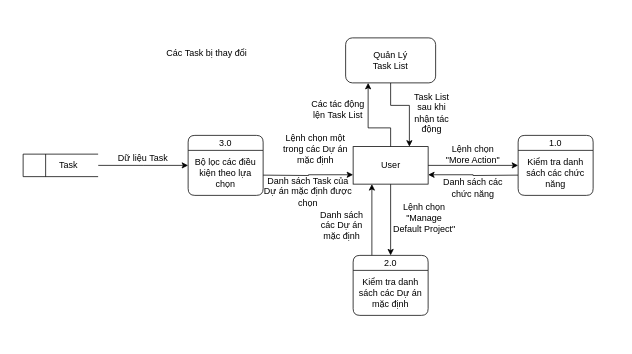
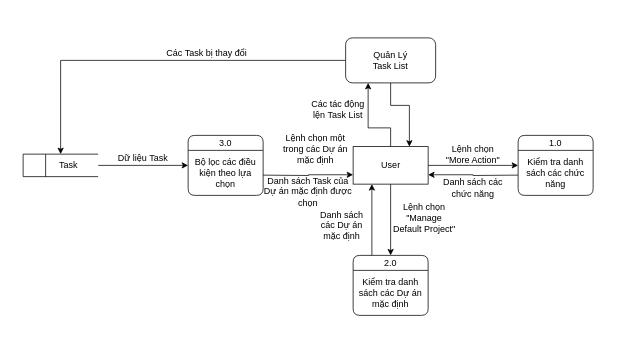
none -> (159, 60)
(432, 113) -> none
